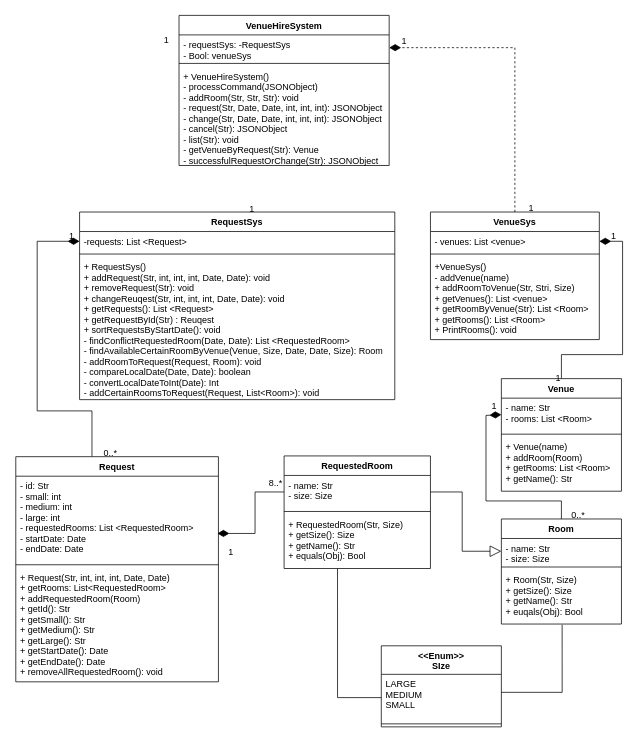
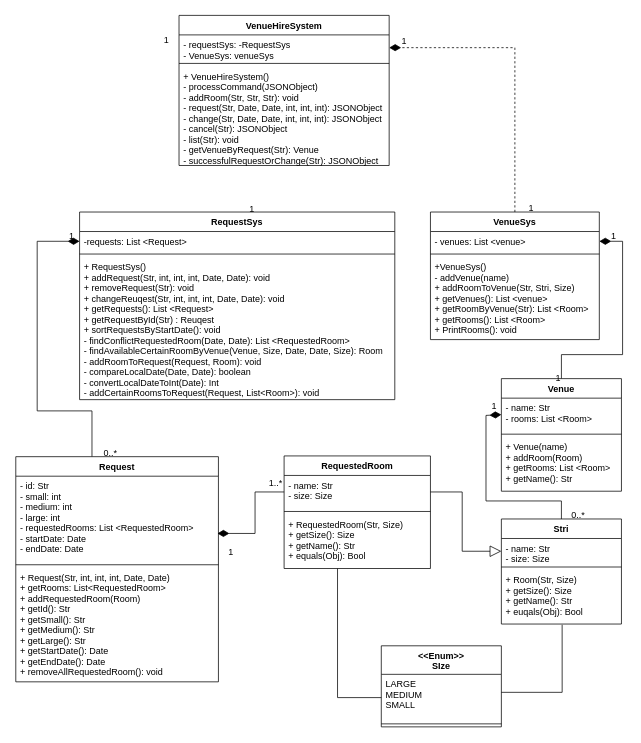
(242, 45) -> (242, 45)
(277, 483) -> (277, 483)
(561, 529) -> (561, 529)
